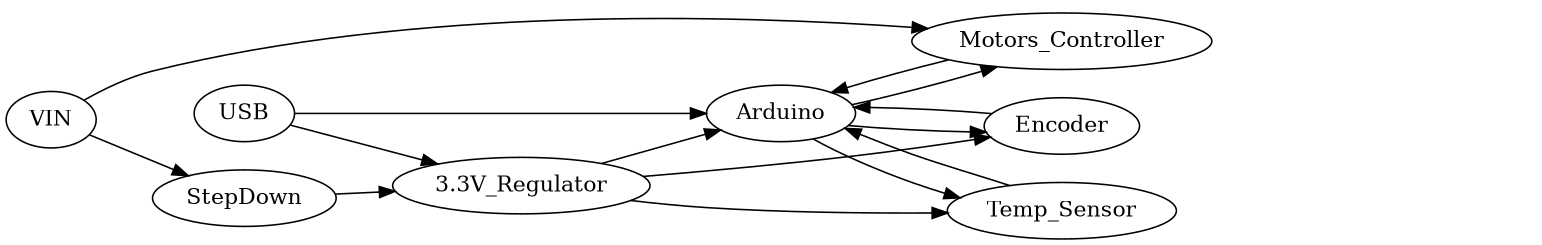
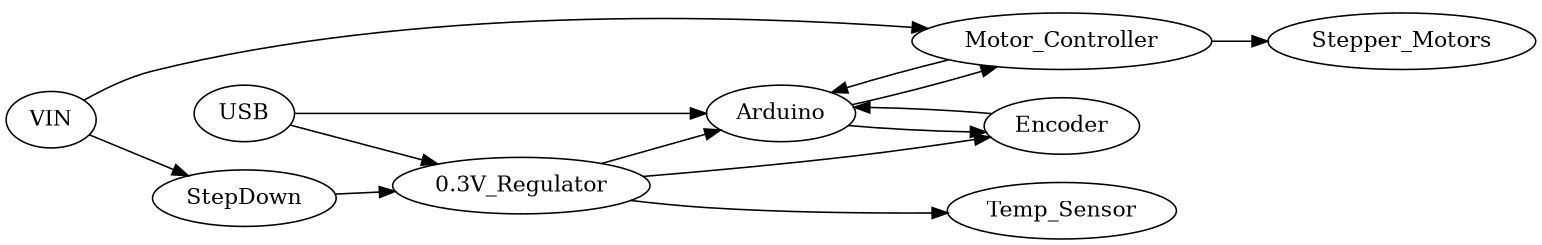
(1062, 41) -> (1062, 41)
none -> (1402, 41)
(934, 162) -> none
(878, 169) -> none
(521, 186) -> (521, 186)
